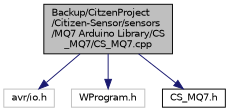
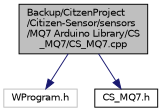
(29, 98) -> none
